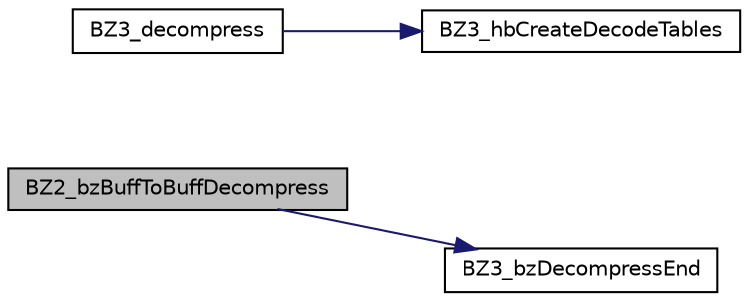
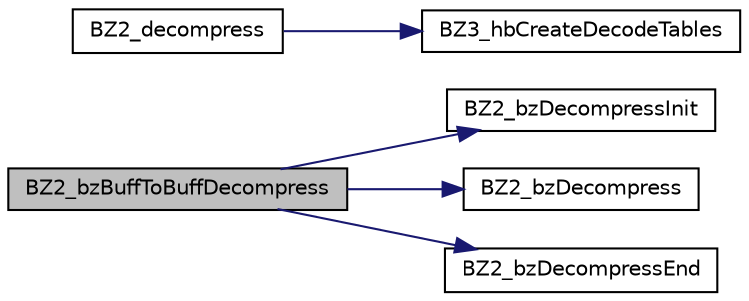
(178, 31) -> (178, 31)
none -> (581, 110)
none -> (581, 189)
(581, 270) -> (581, 270)
